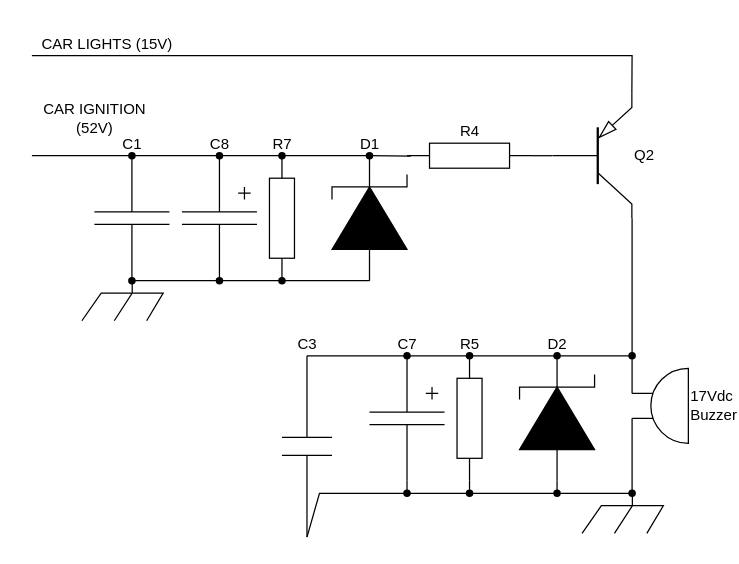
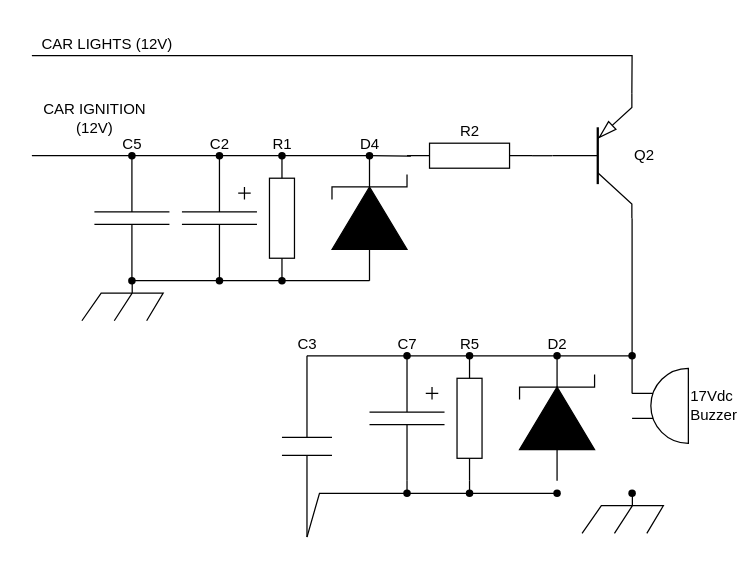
(108, 44) -> (108, 44)
(95, 118) -> (95, 118)
(470, 130) -> (470, 130)
(133, 143) -> (133, 143)
(220, 143) -> (220, 143)
(283, 143) -> (283, 143)
(370, 143) -> (370, 143)
(626, 493) -> none
